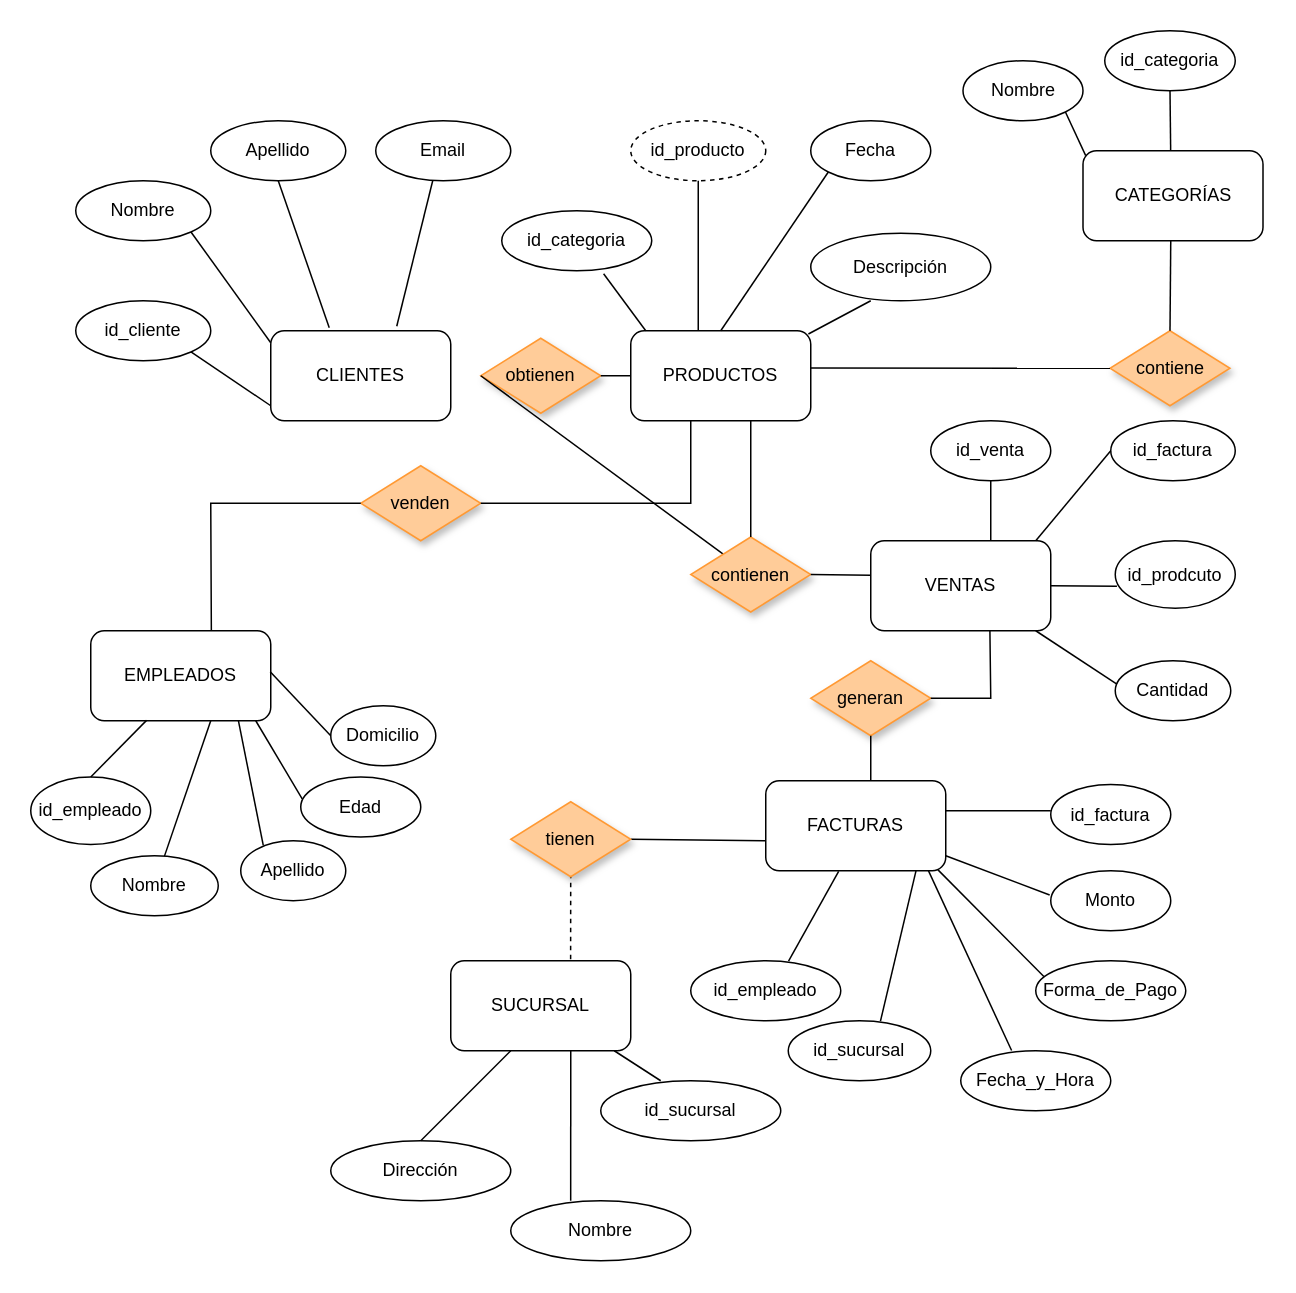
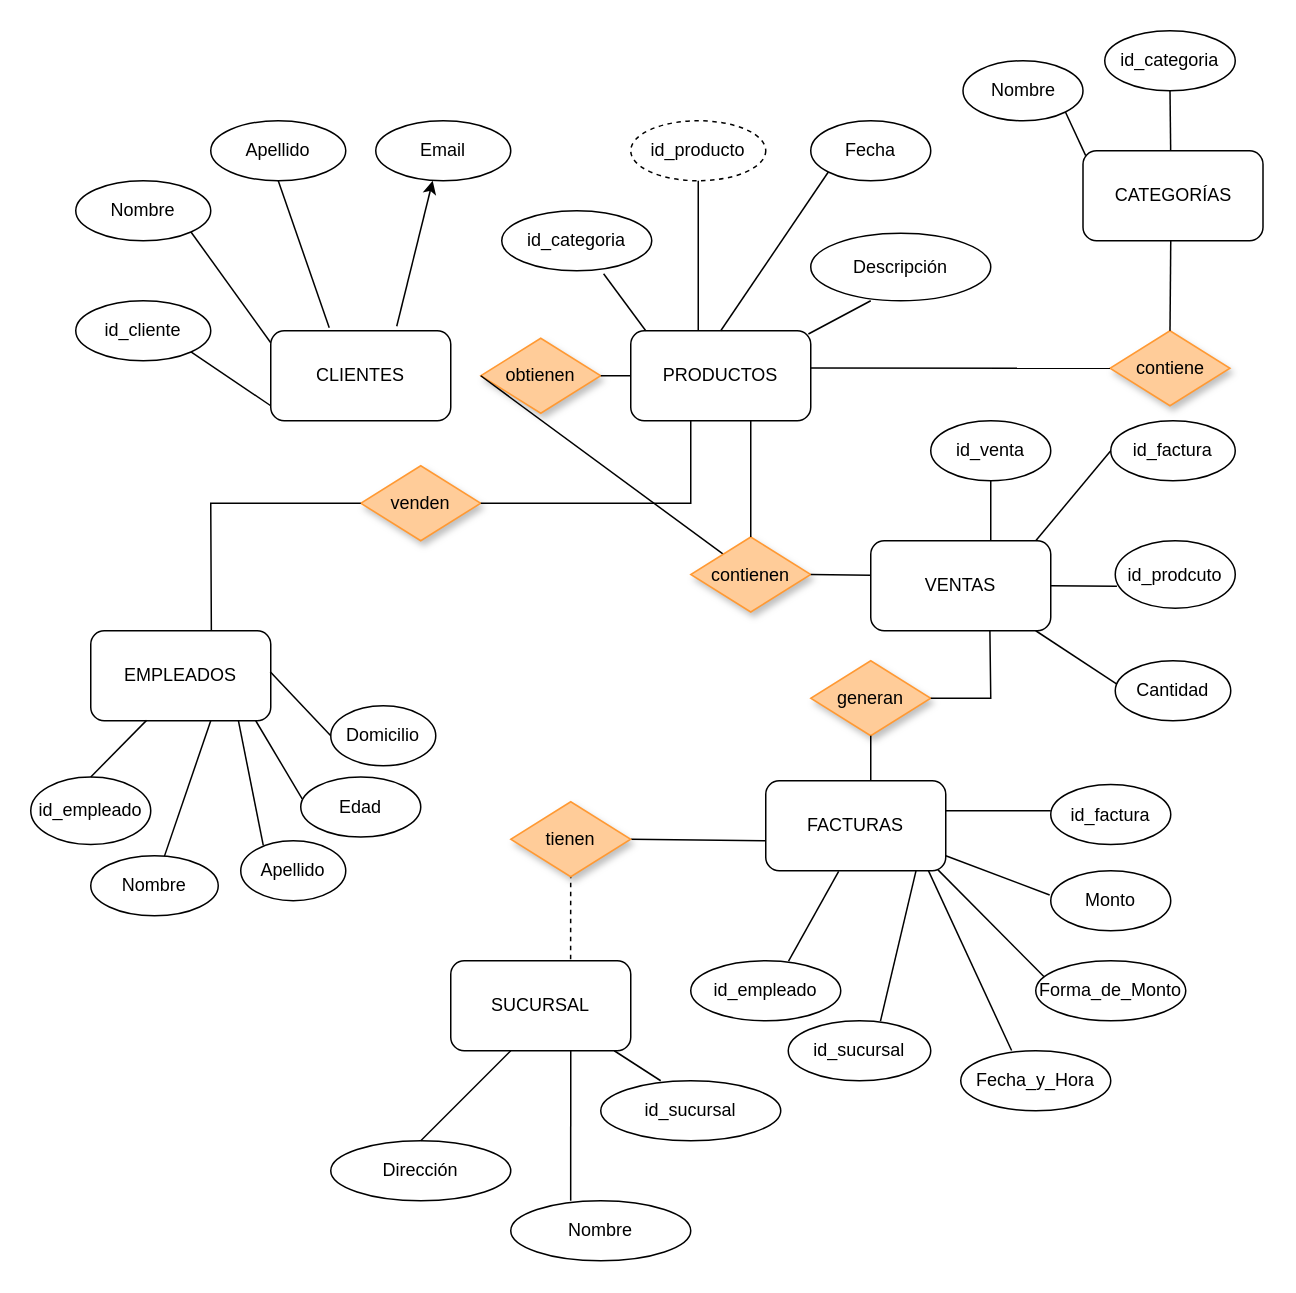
(431, 188) -> (430, 192)
(1111, 991) -> (1111, 991)
